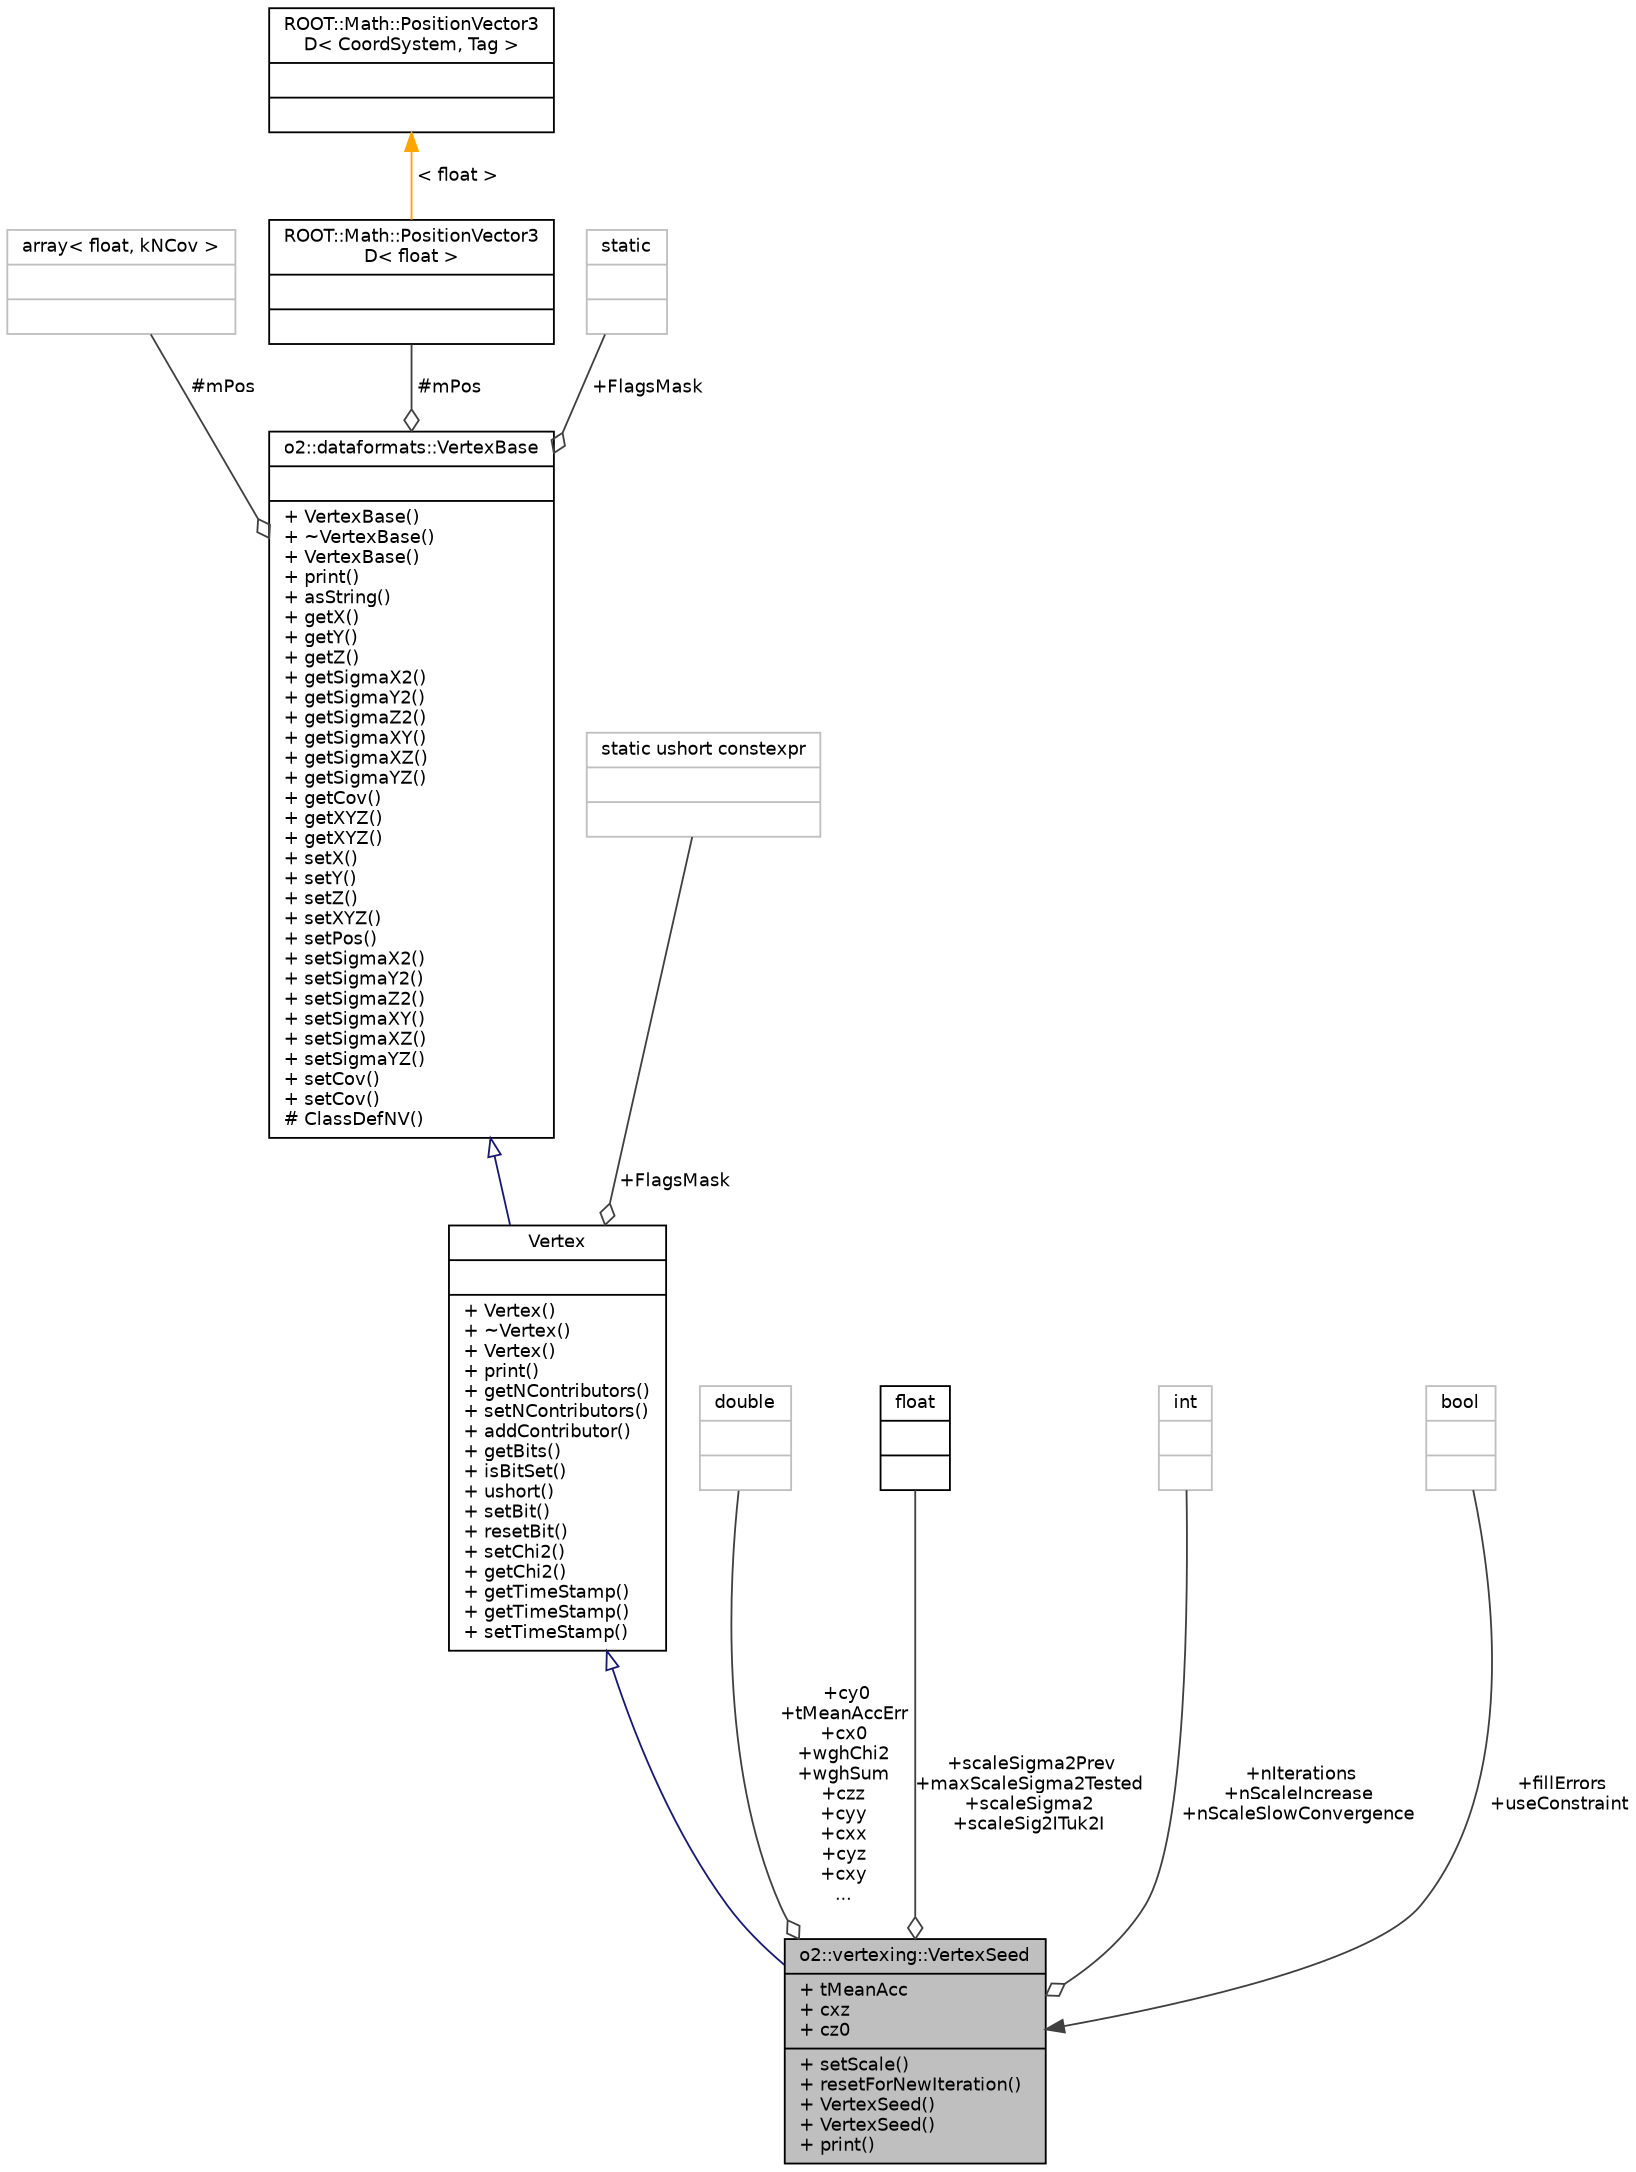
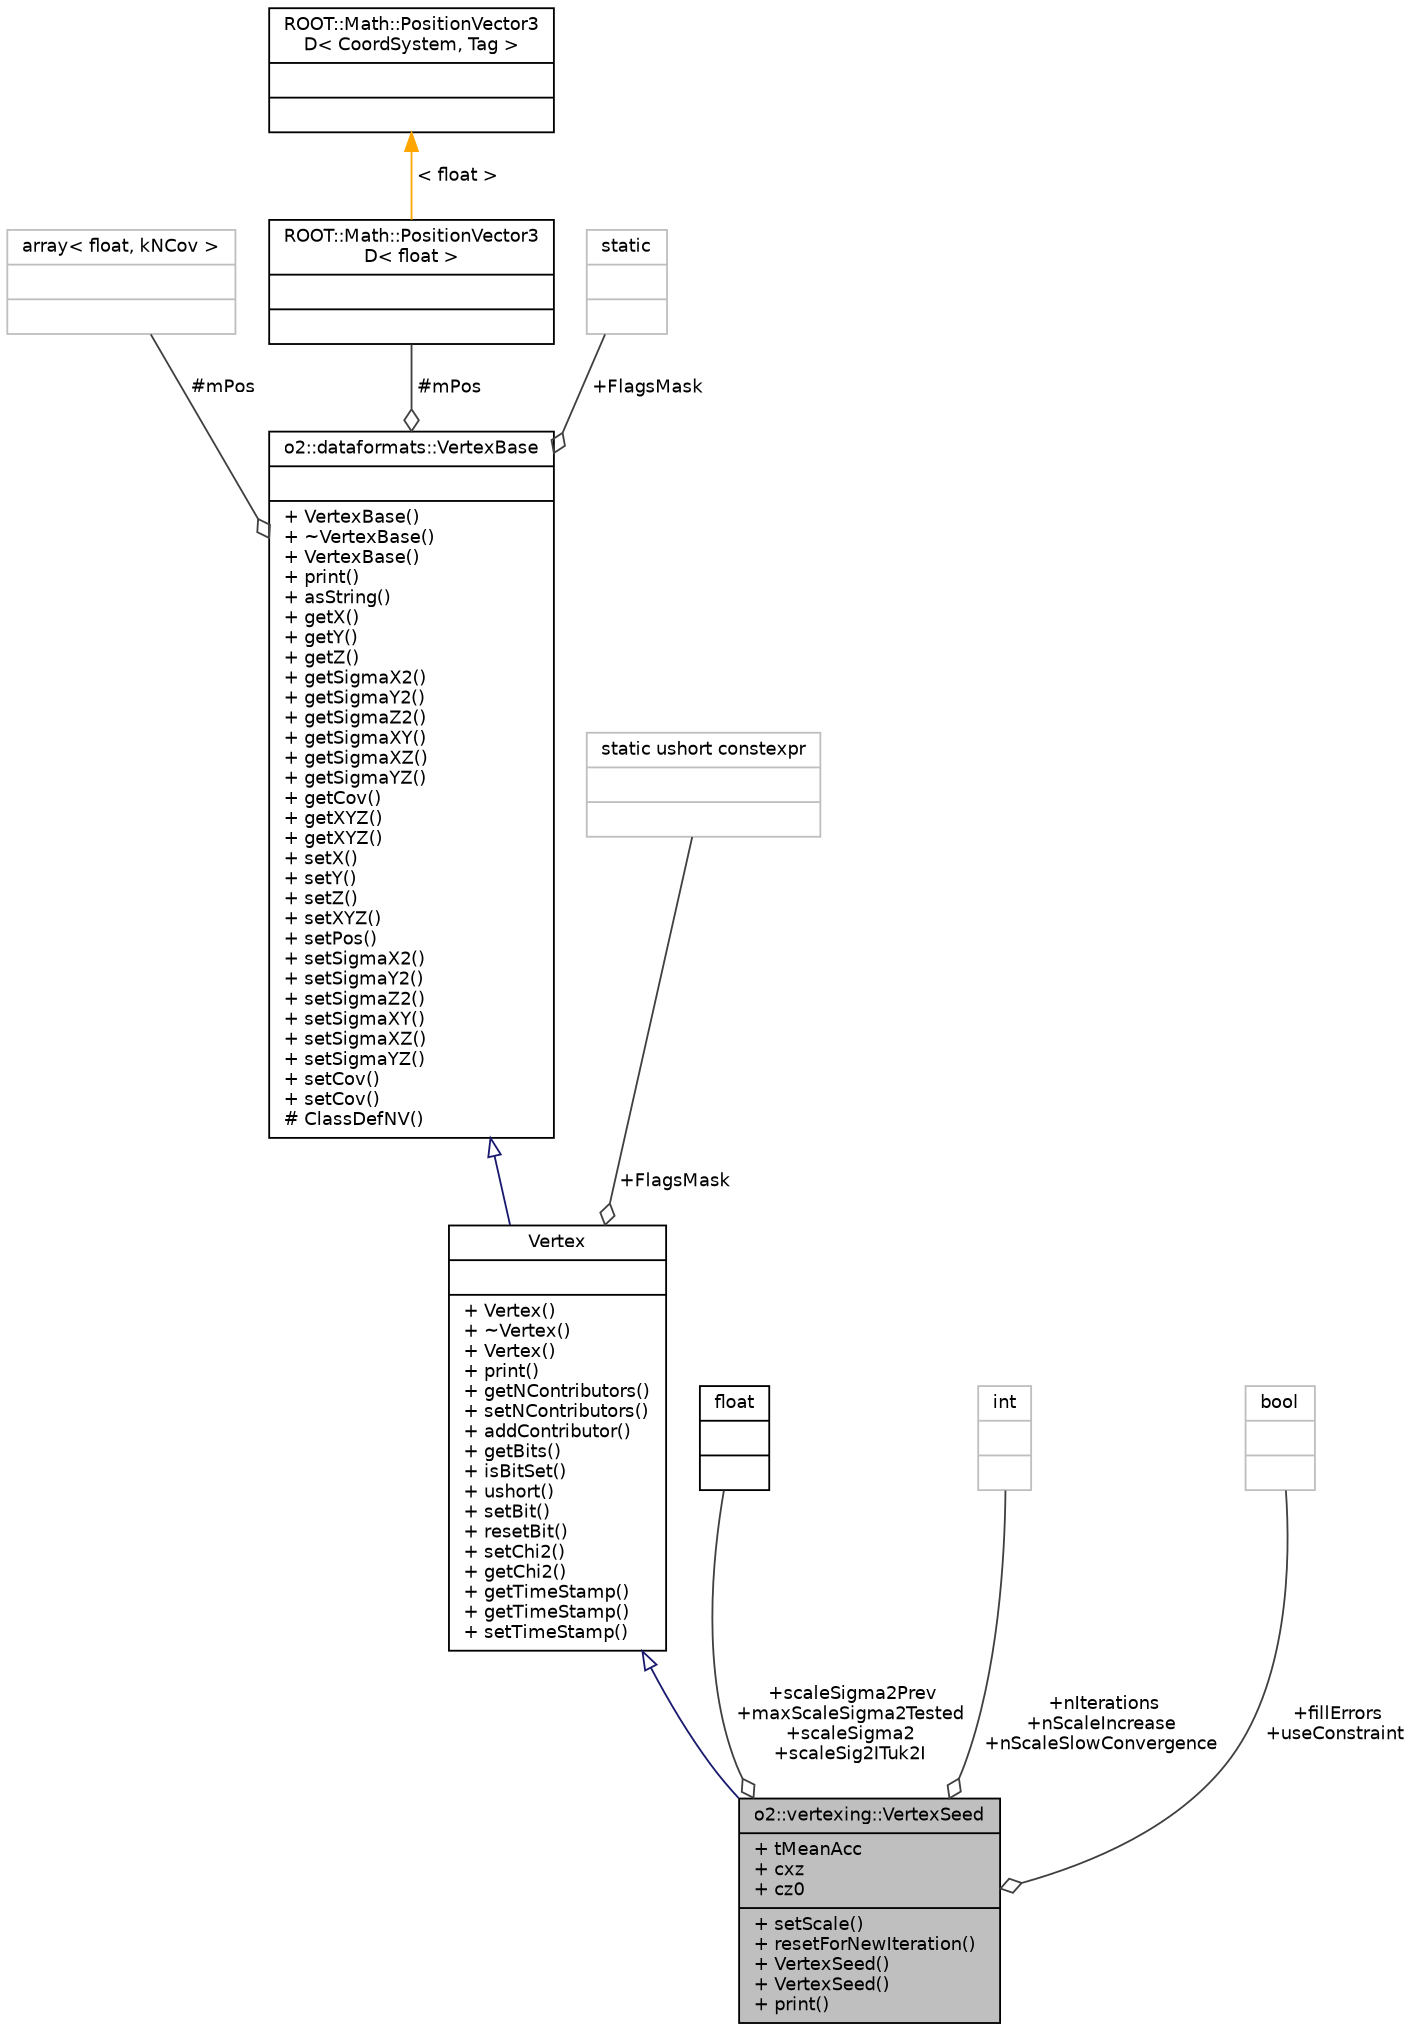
(746, 1438) -> none
(1435, 1884) -> (1239, 1745)
